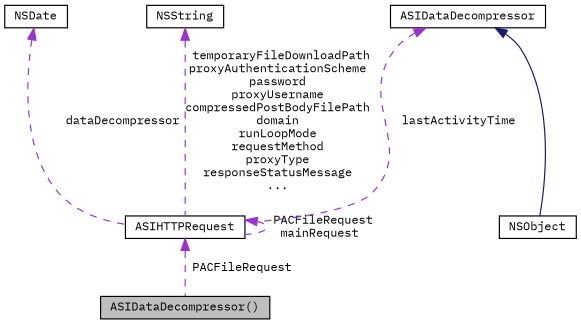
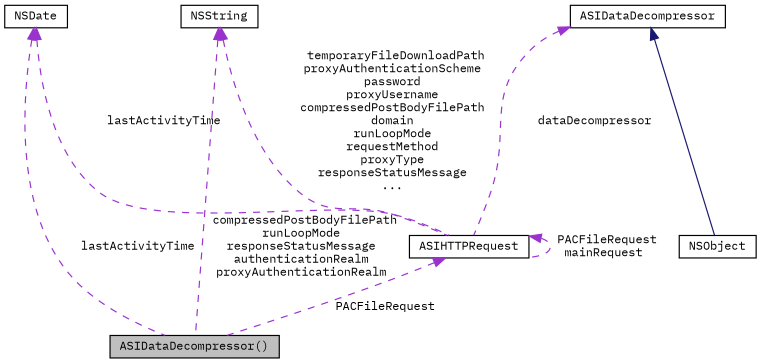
(120, 121) -> (161, 121)
(456, 121) -> (592, 121)
none -> (207, 188)
none -> (39, 217)
